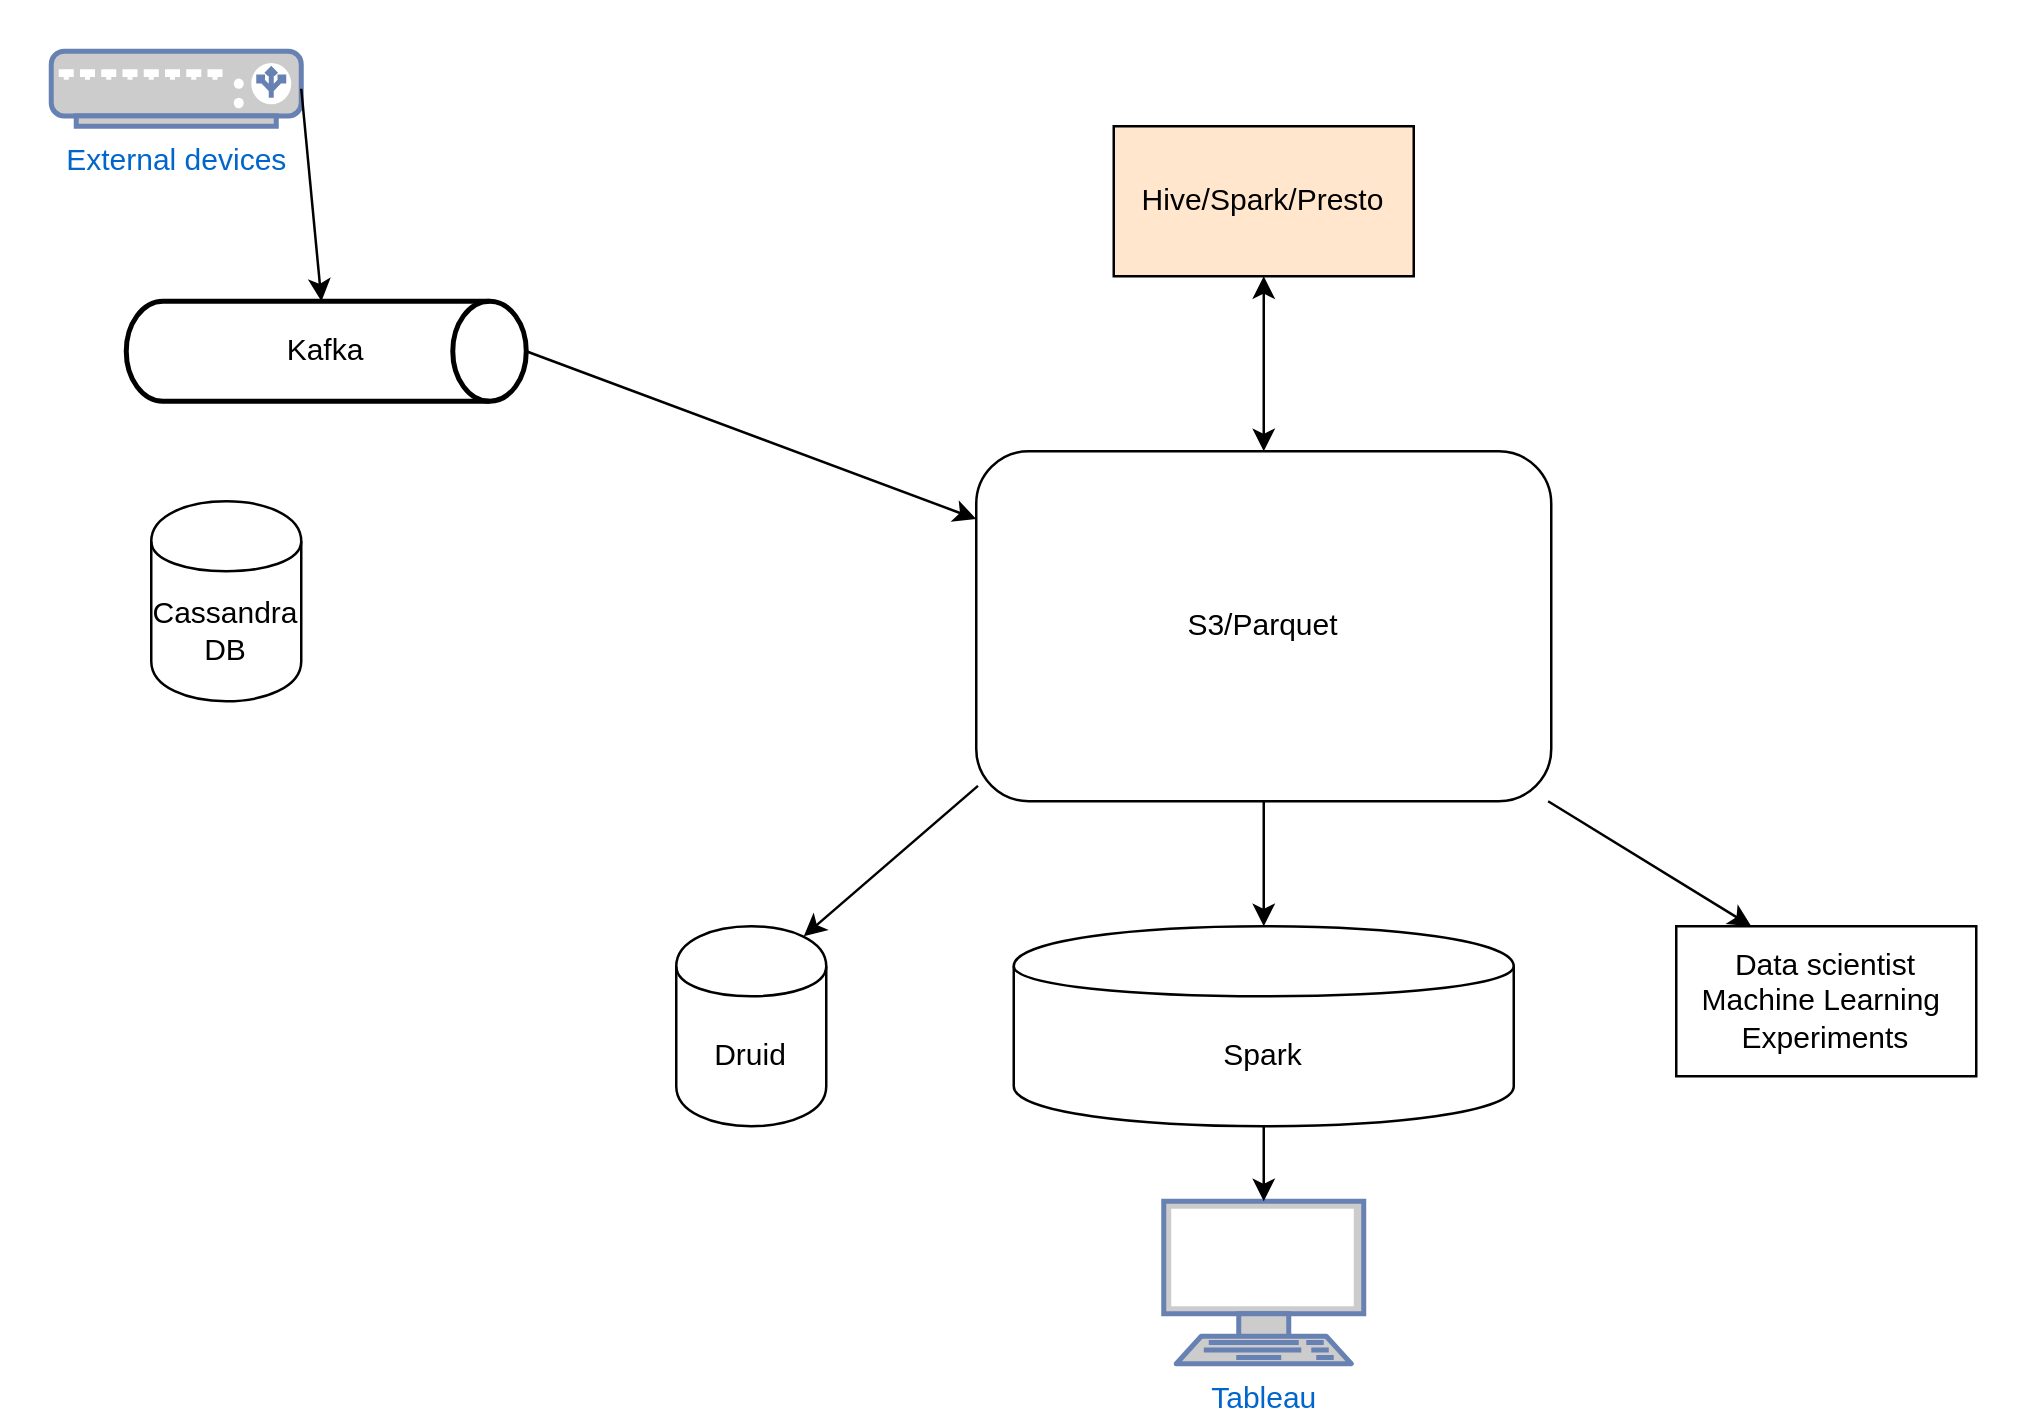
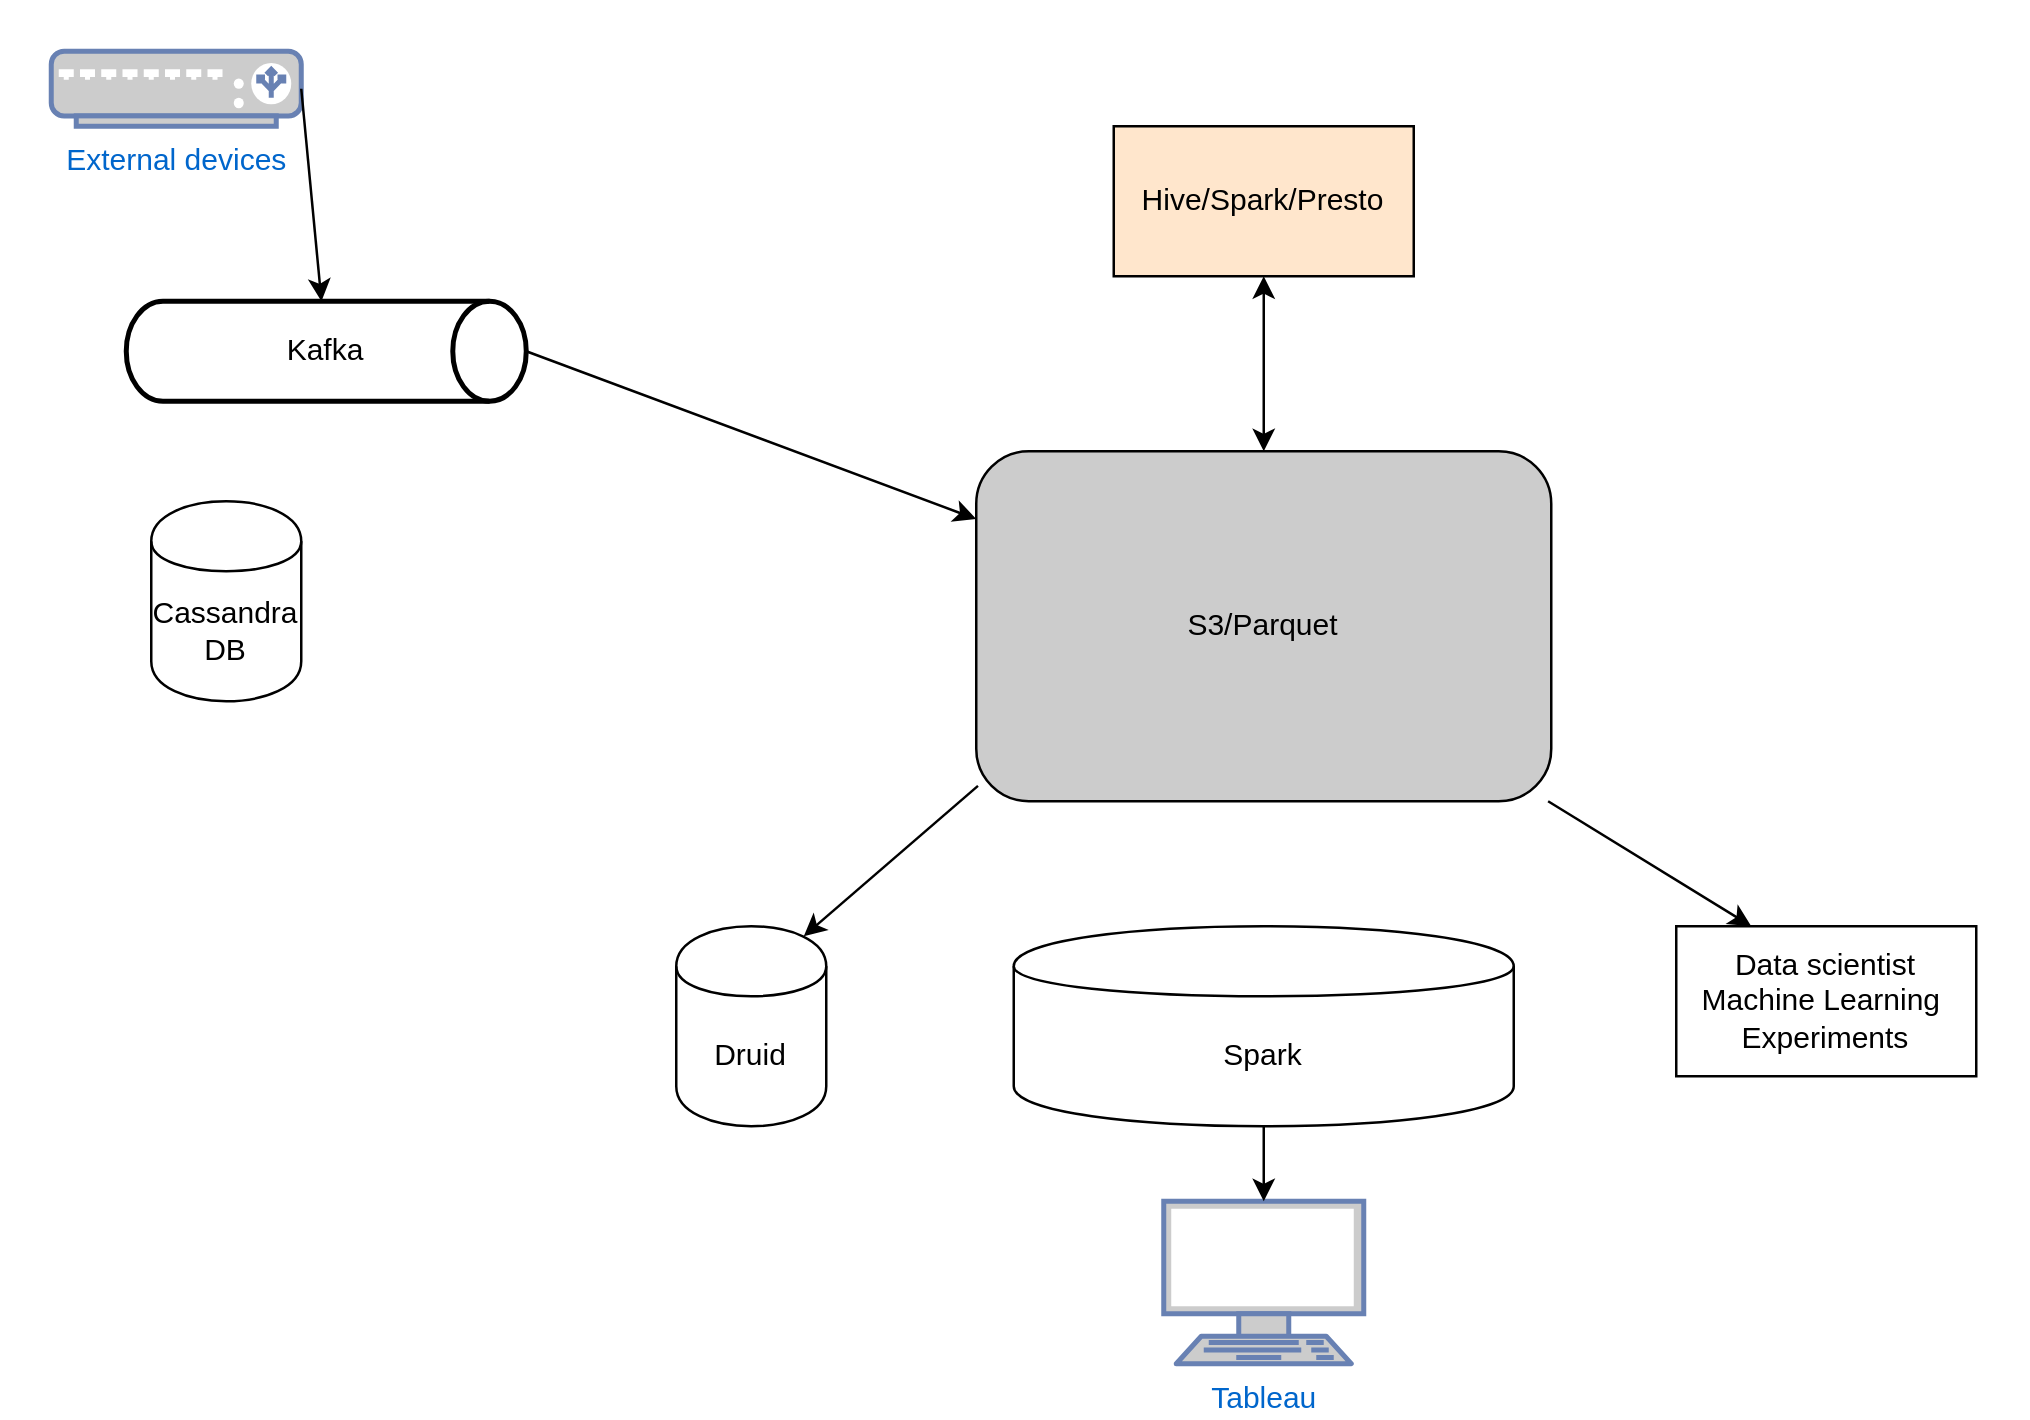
(1264, 626) -> (1264, 626)
(1264, 855) -> none
